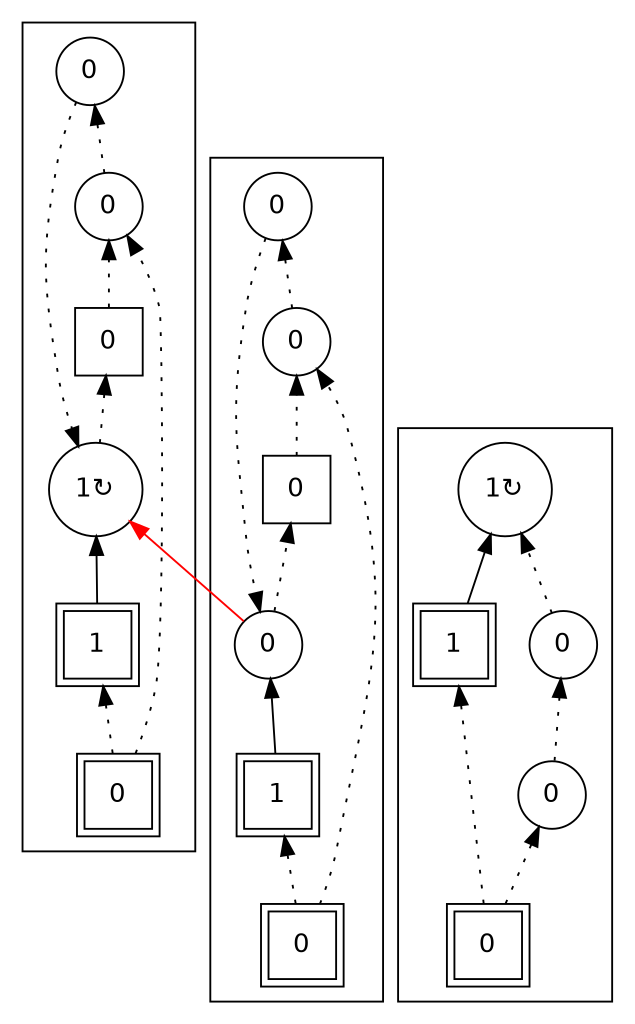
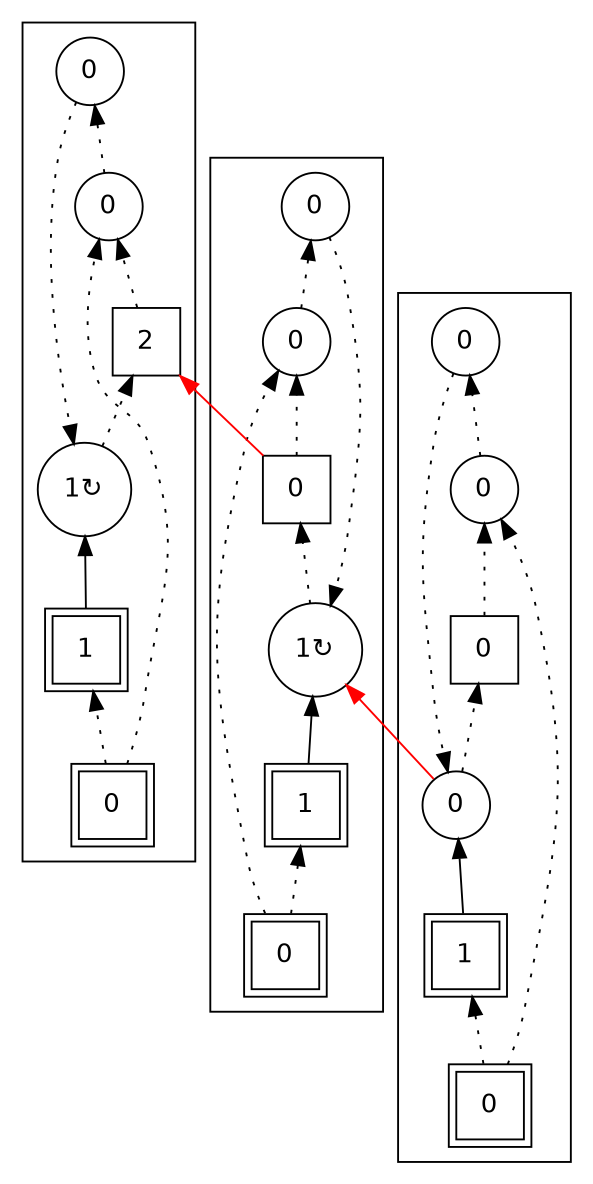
none -> (146, 342)
